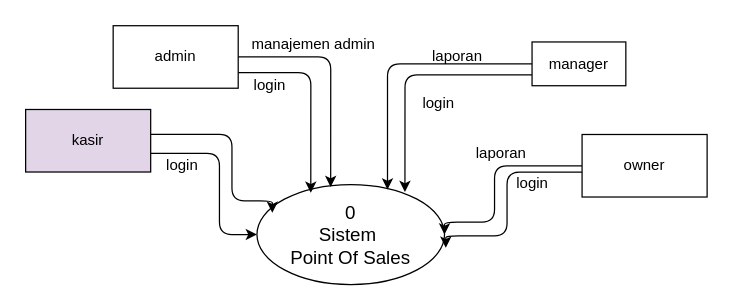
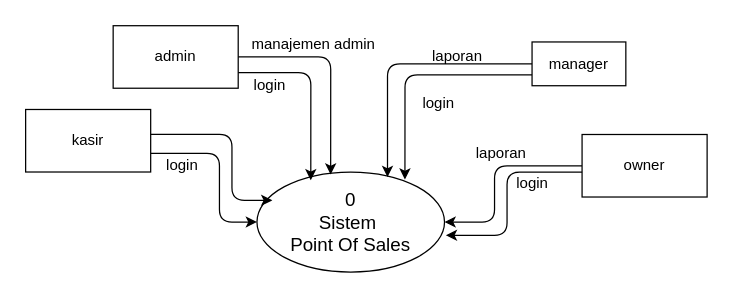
(88, 141) -> (88, 141)
(351, 234) -> (351, 222)
